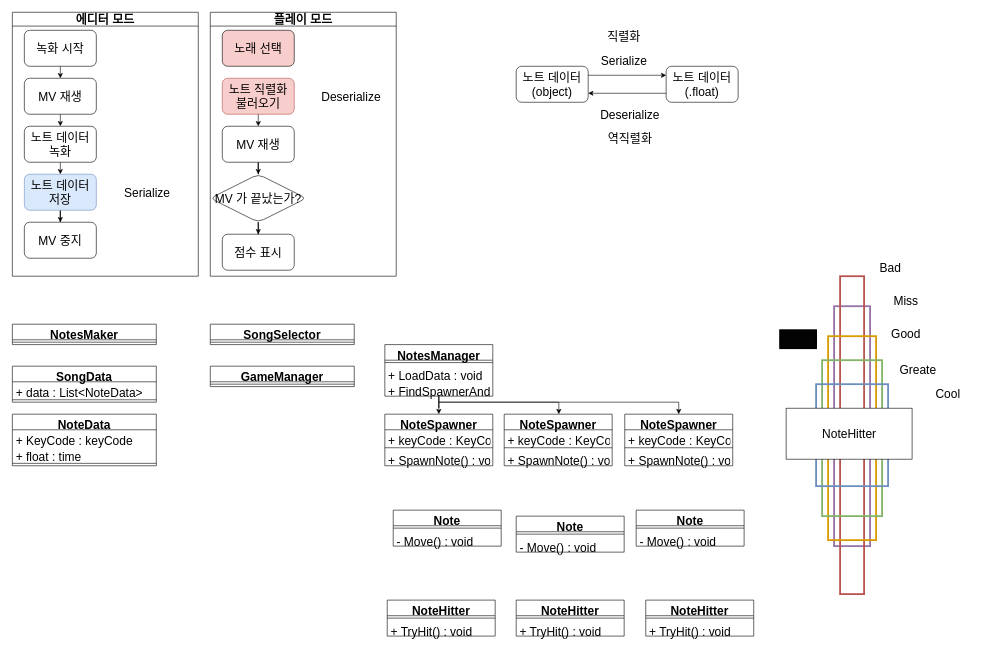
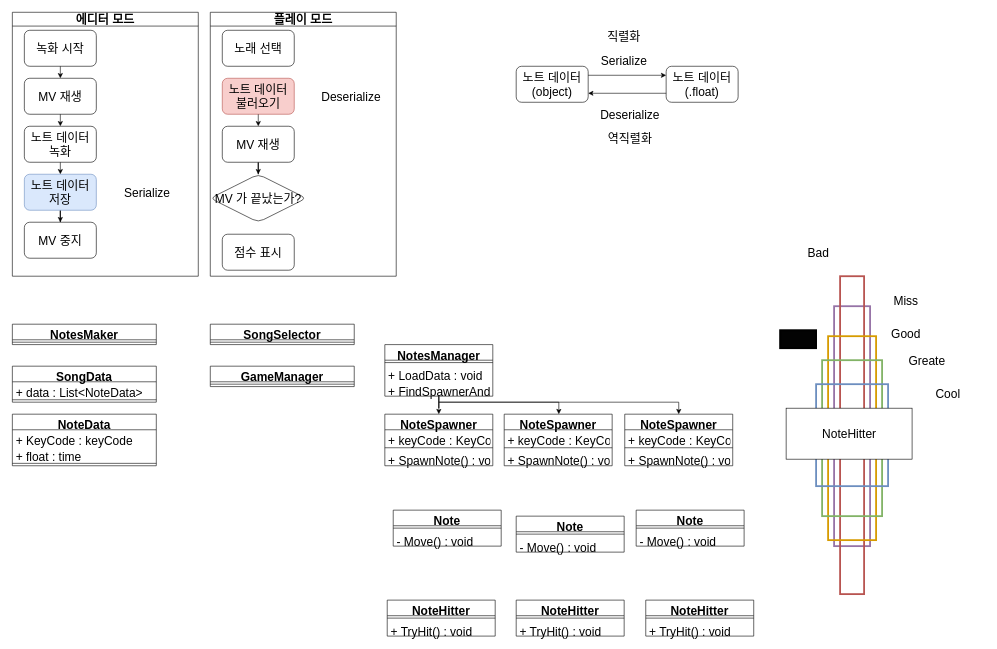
(258, 48) -> (258, 48)
(258, 96) -> (258, 96)
(258, 230) -> none
(891, 267) -> (819, 252)
(918, 369) -> (927, 360)
